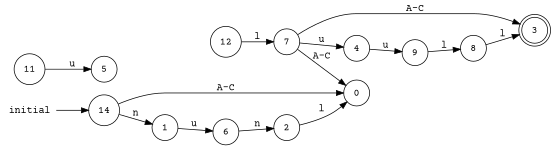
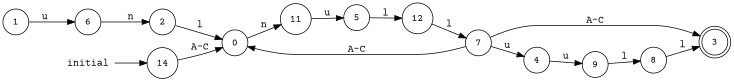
none -> (382, 18)
none -> (261, 33)
(132, 118) -> none
